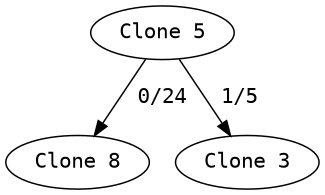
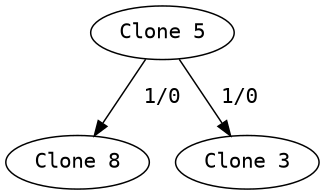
(156, 98) -> (156, 98)
(234, 98) -> (234, 98)
